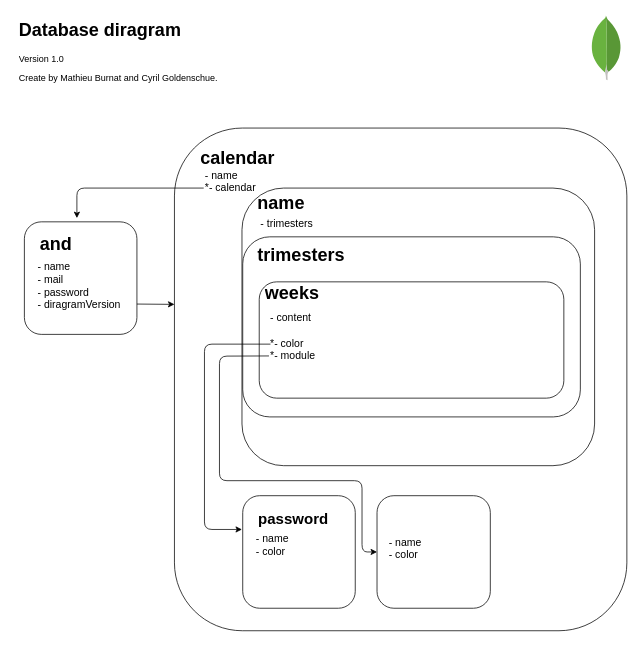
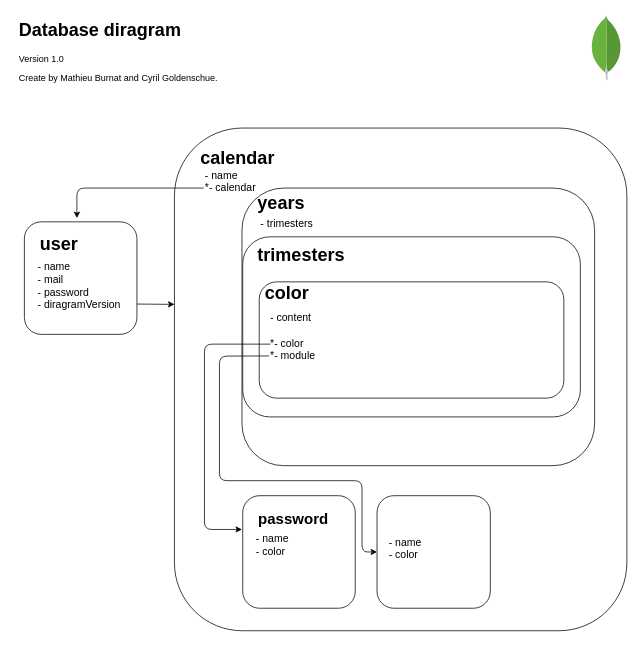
(268, 186) -> (270, 186)
(48, 227) -> (50, 227)
(278, 276) -> (277, 276)
